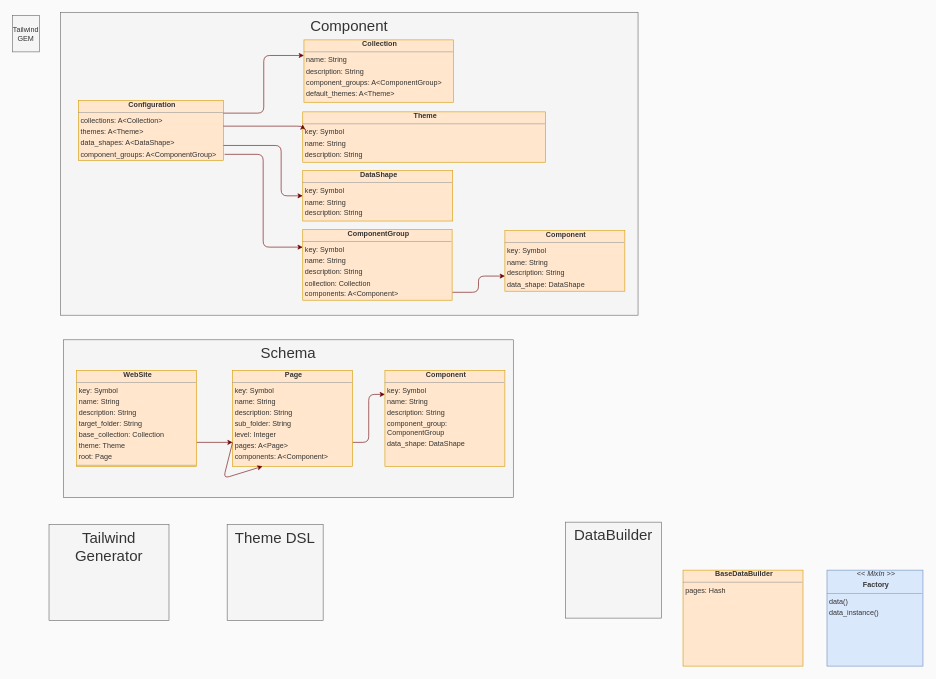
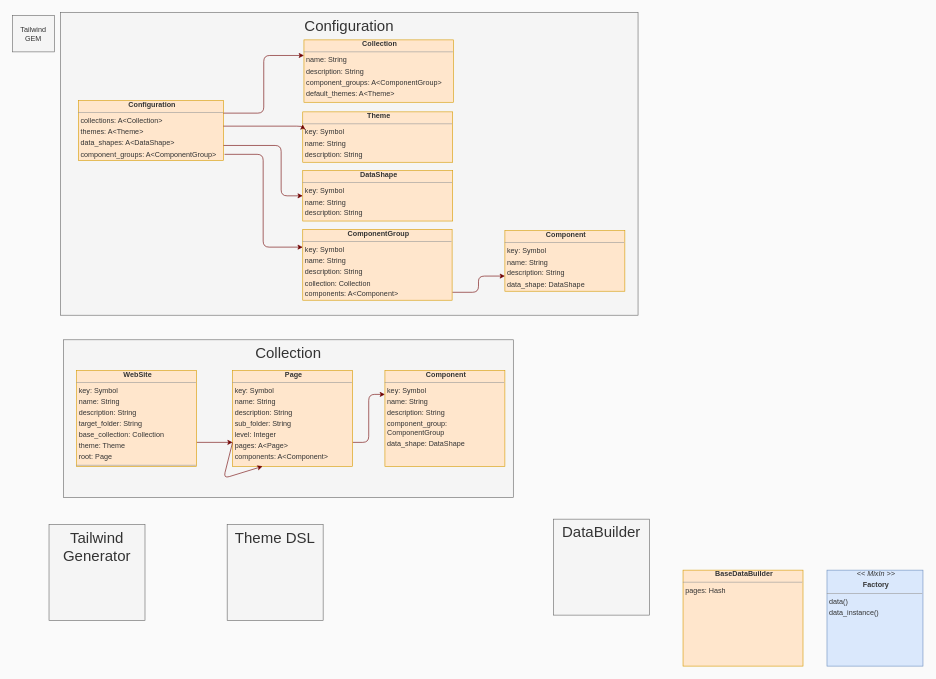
(349, 26) -> (349, 26)
(26, 34) -> (33, 34)
(424, 137) -> (378, 137)
(288, 353) -> (288, 353)
(614, 570) -> (602, 567)
(109, 573) -> (97, 573)
